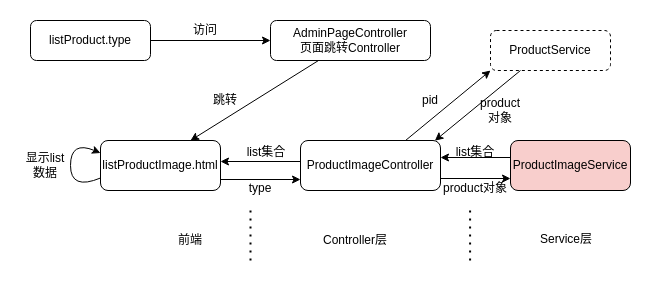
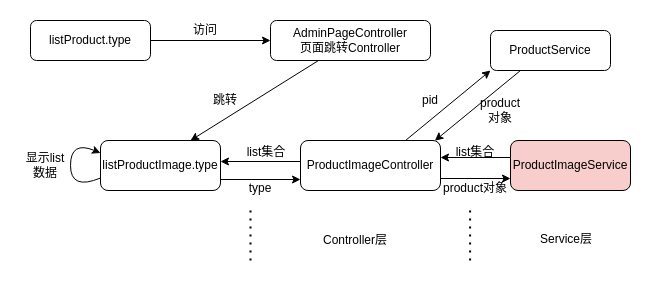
(551, 51) -> (551, 51)
(161, 166) -> (161, 166)
(191, 241) -> none
